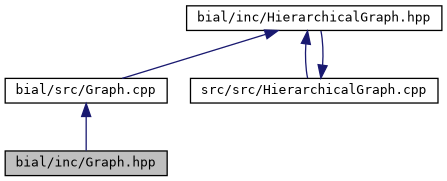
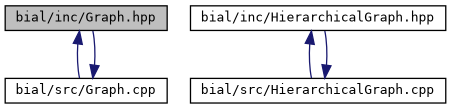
(194, 56) -> (78, 61)
(314, 91) -> (318, 91)
